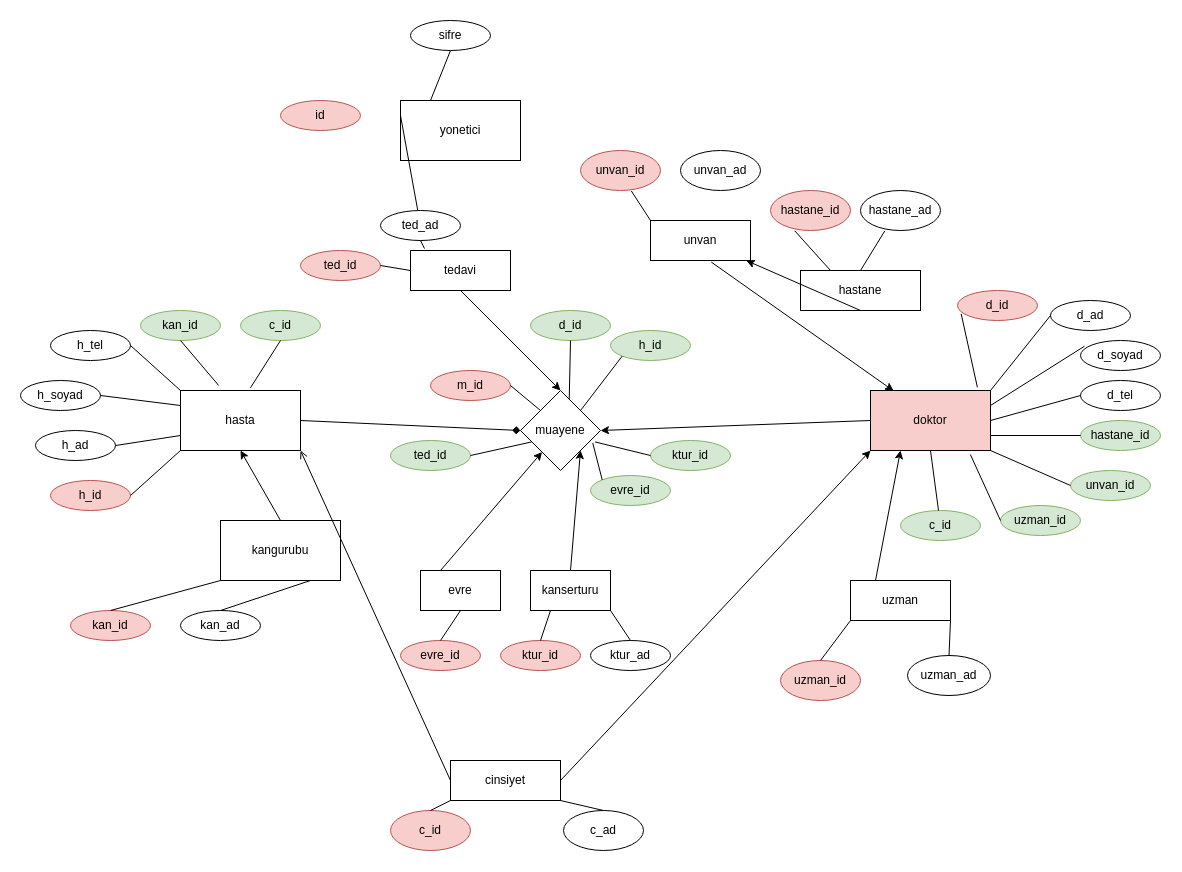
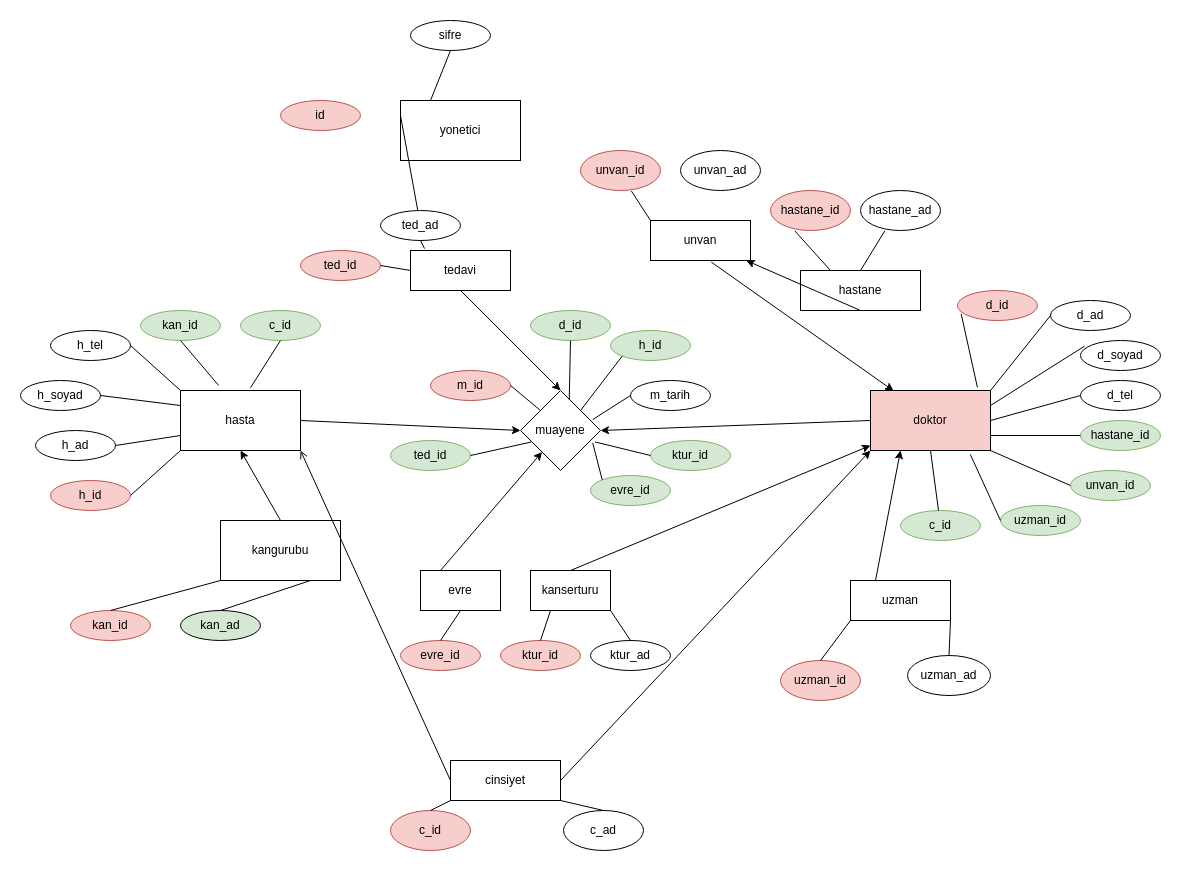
none -> (671, 396)
none -> (612, 408)
(511, 430) -> (512, 430)
(575, 514) -> (718, 509)
(221, 626) -> (221, 626)
